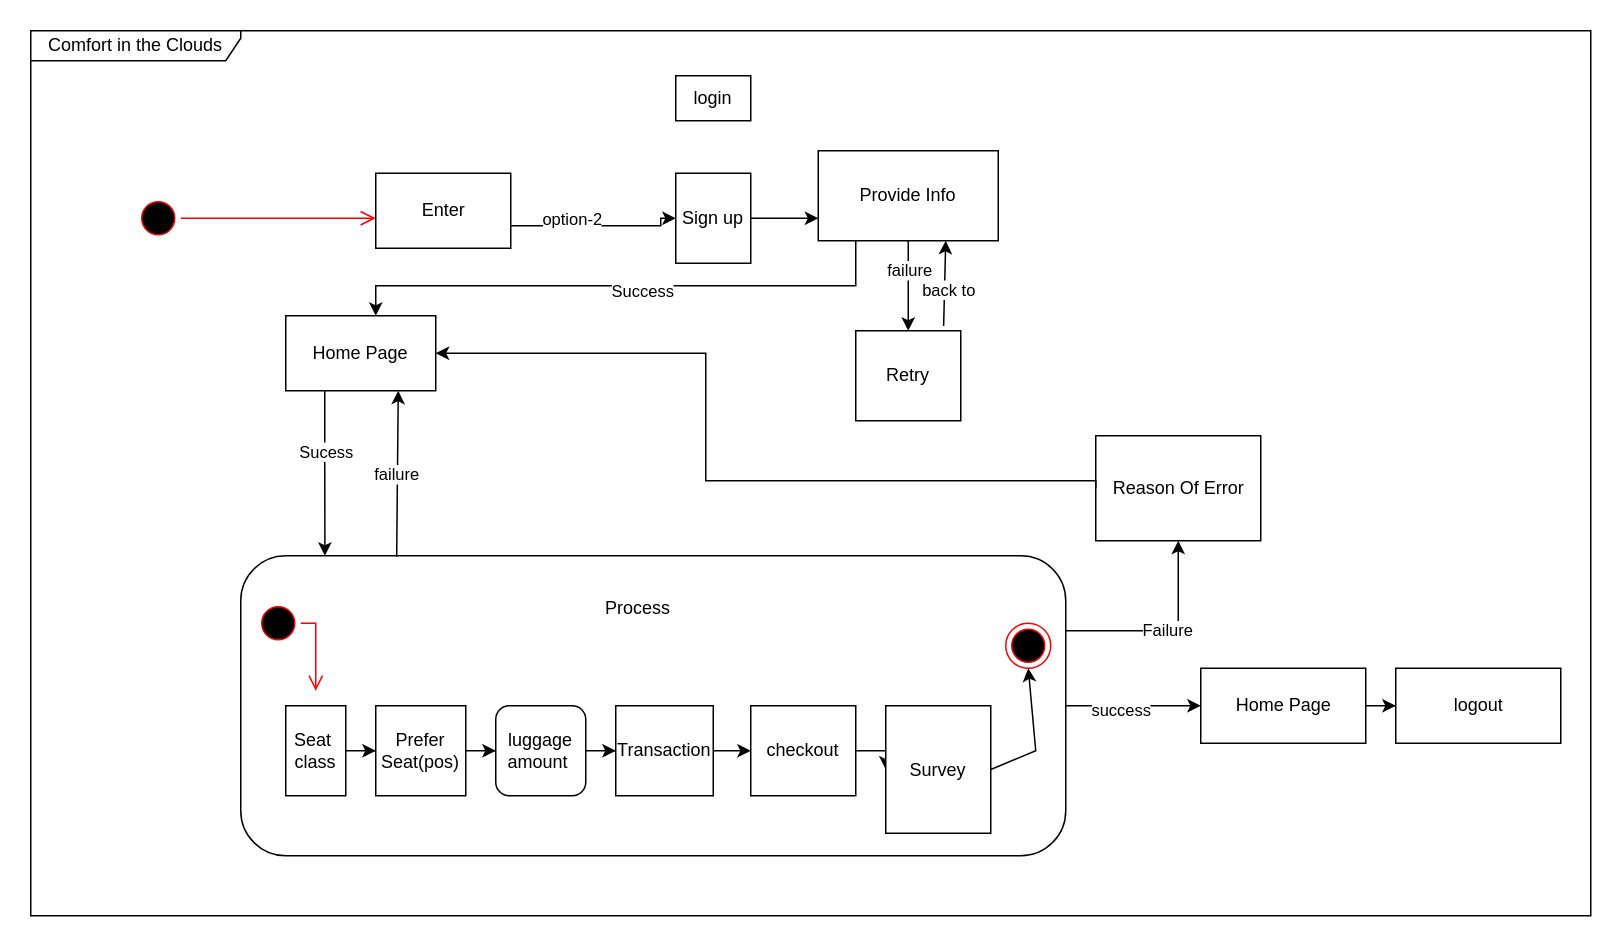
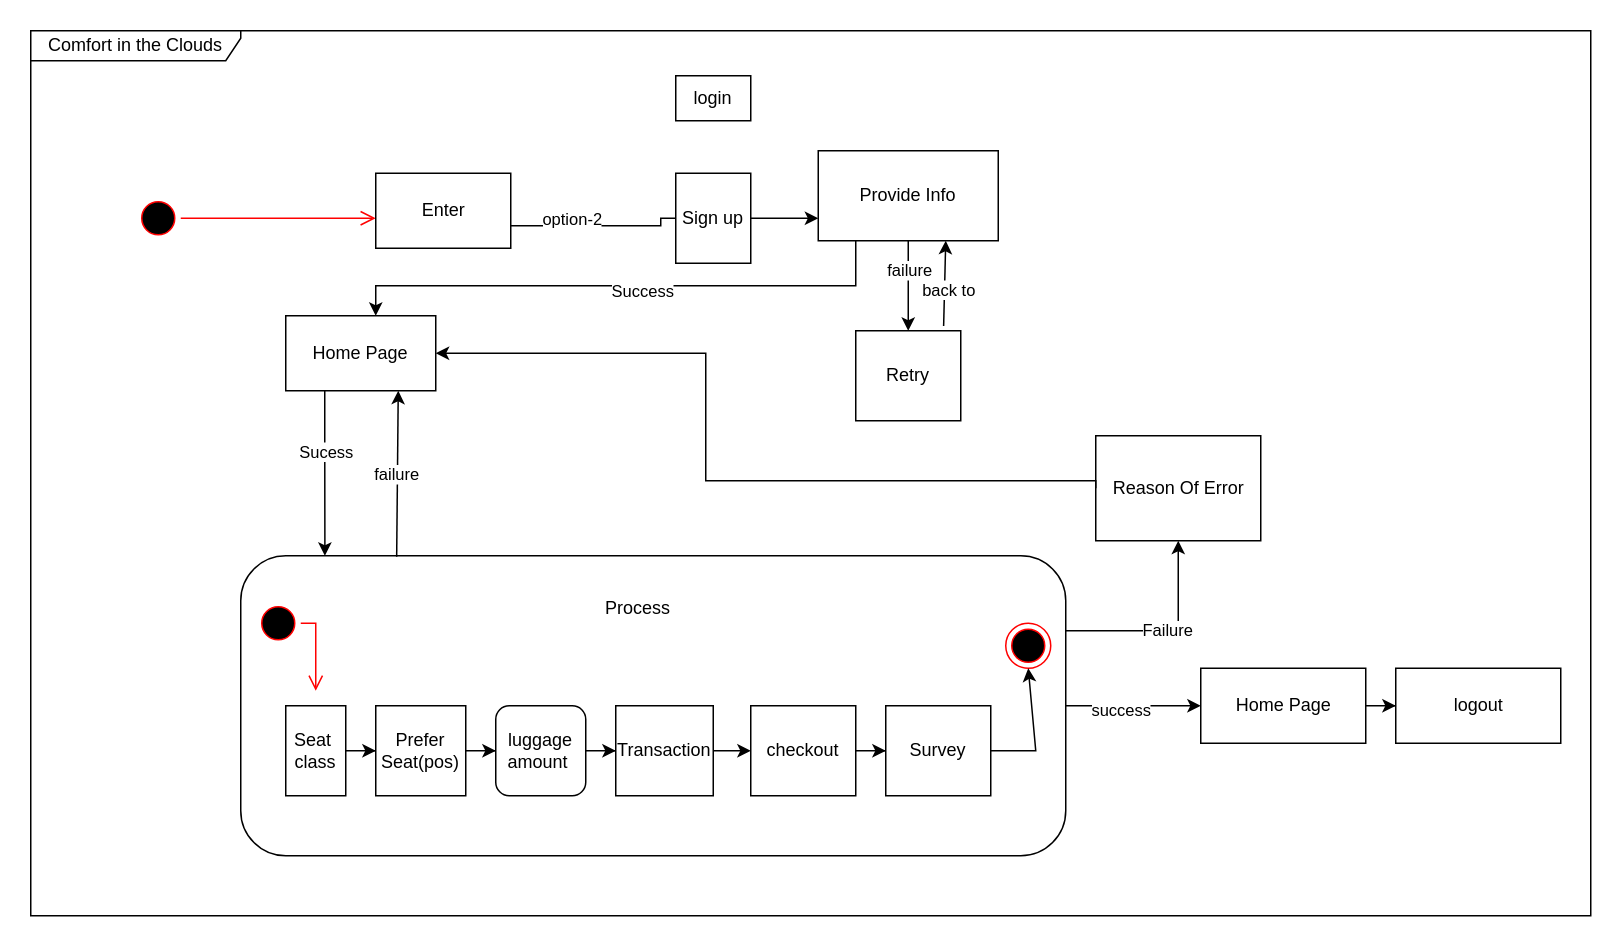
(661, 220) -> (663, 218)
(938, 770) -> (938, 751)
